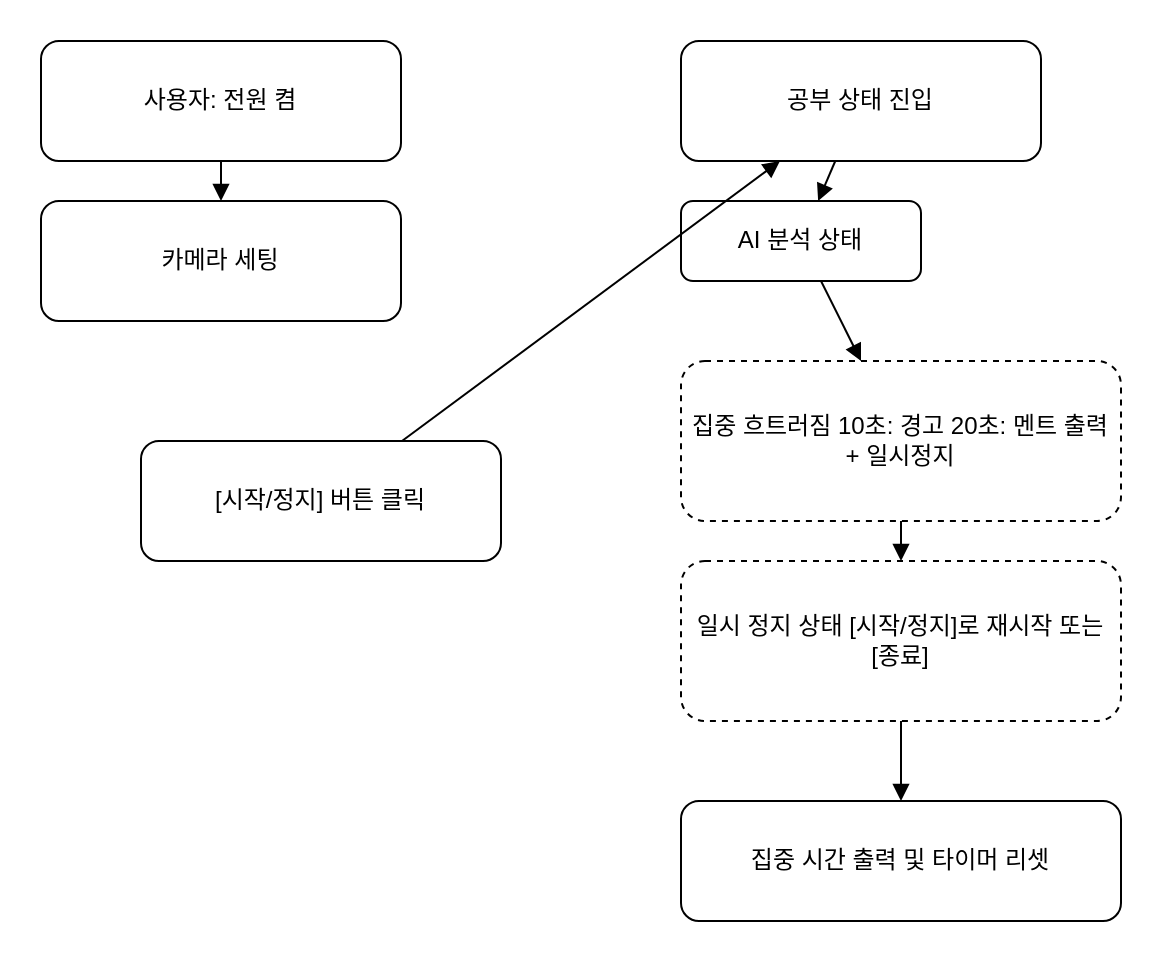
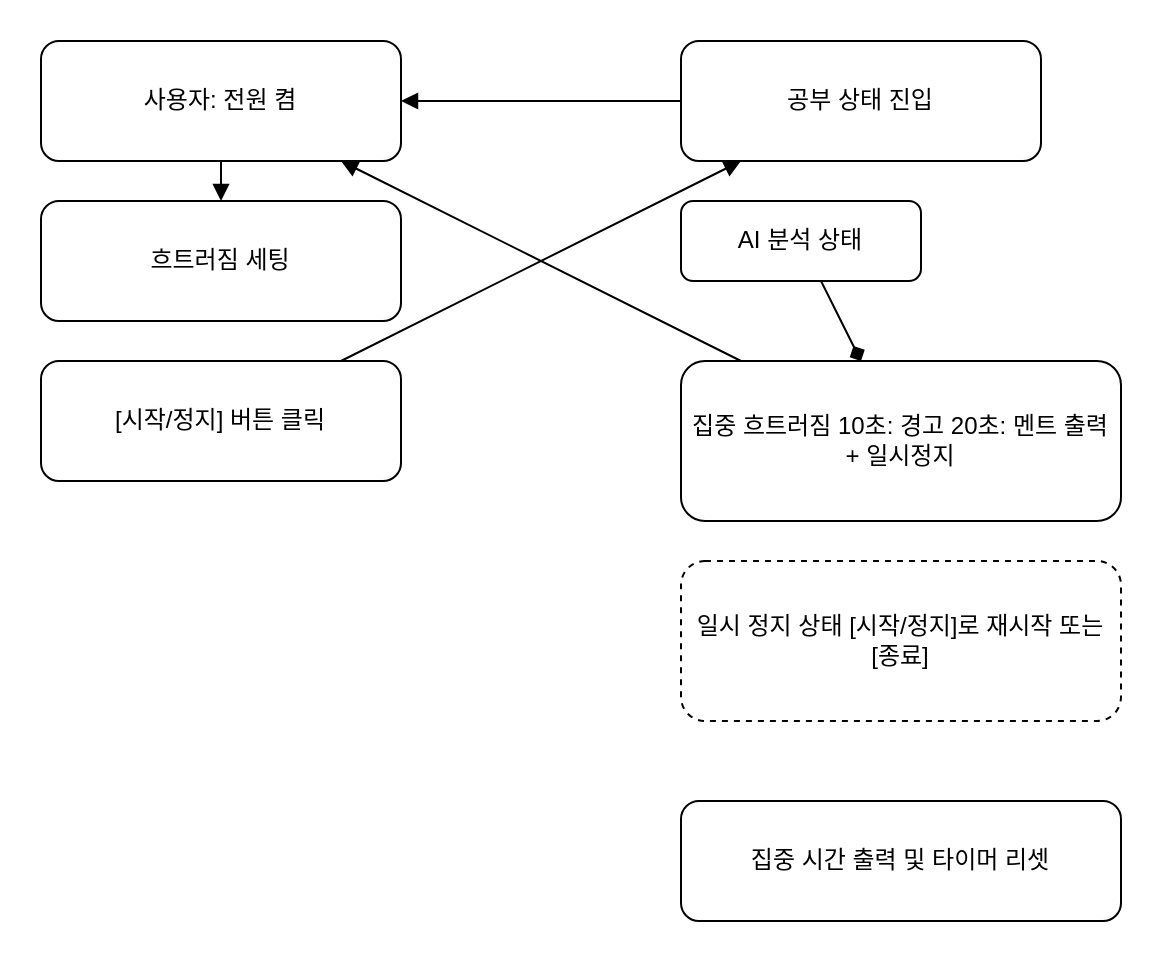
(830, 173) -> (550, 101)
(221, 261) -> (221, 261)
(853, 345) -> (853, 345)
(901, 441) -> (901, 441)
(321, 501) -> (221, 421)
(901, 532) -> (643, 312)
(901, 752) -> none
